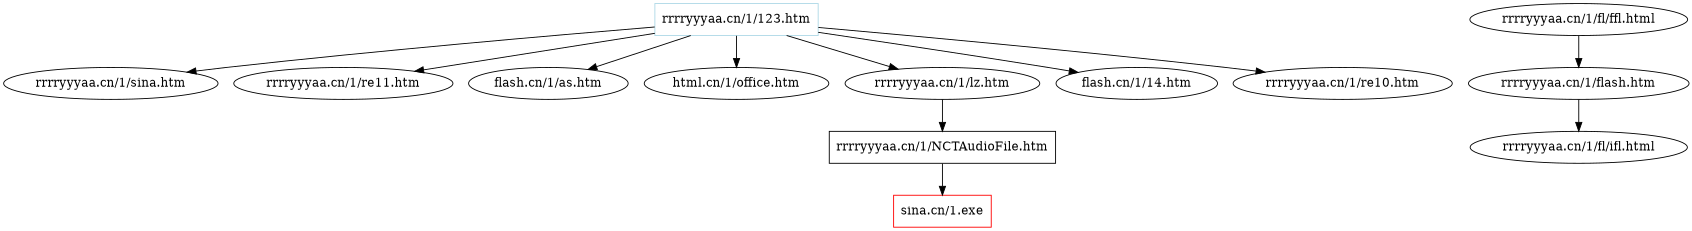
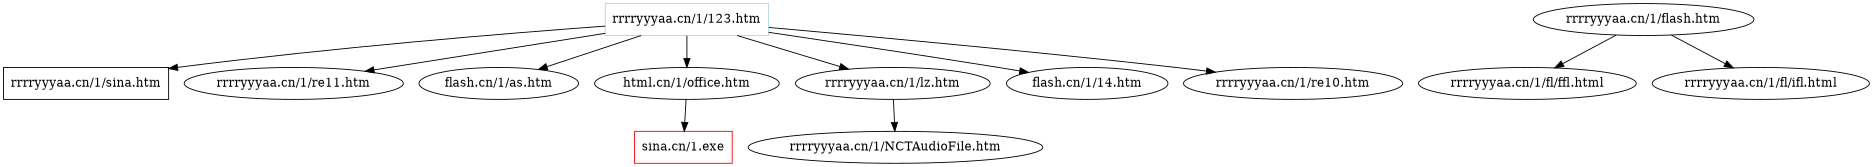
(1579, 47) -> (1589, 49)
(111, 83) -> (86, 83)
(942, 147) -> (895, 147)
(942, 175) -> (685, 111)
